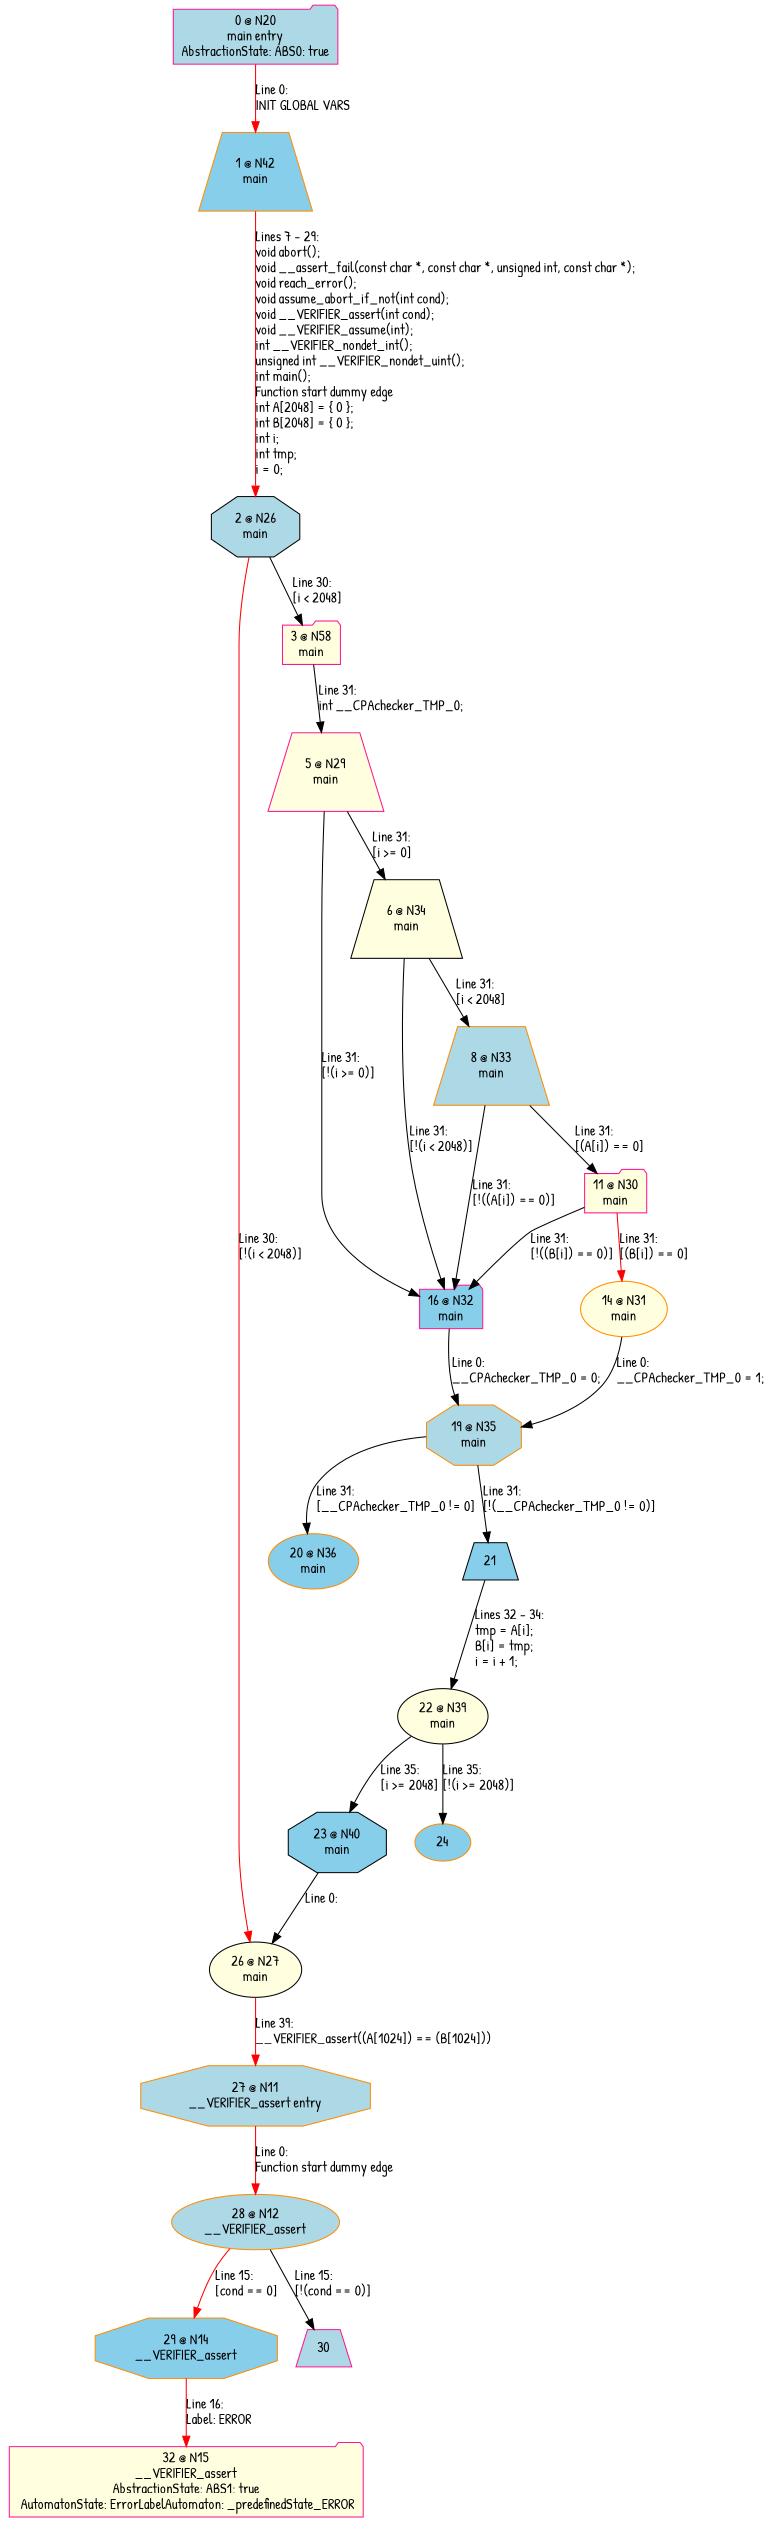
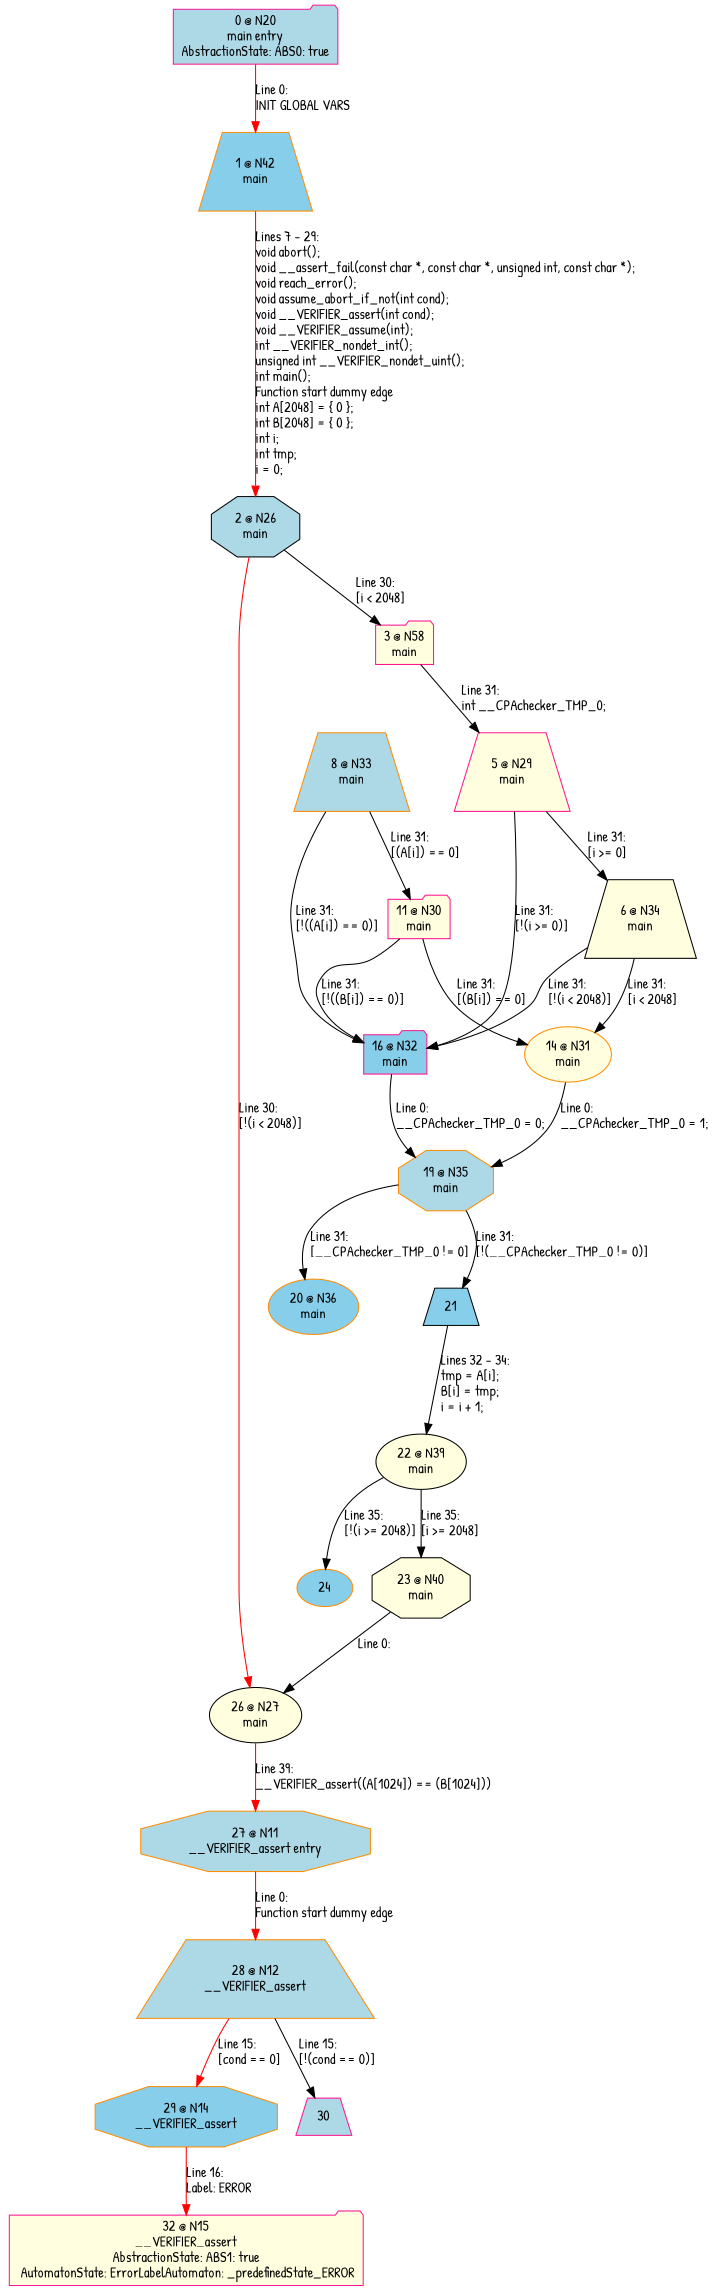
(446, 988) -> (623, 994)
(619, 1242) -> (454, 1005)
(337, 1842) -> (421, 1588)
(256, 2222) -> (256, 1979)
